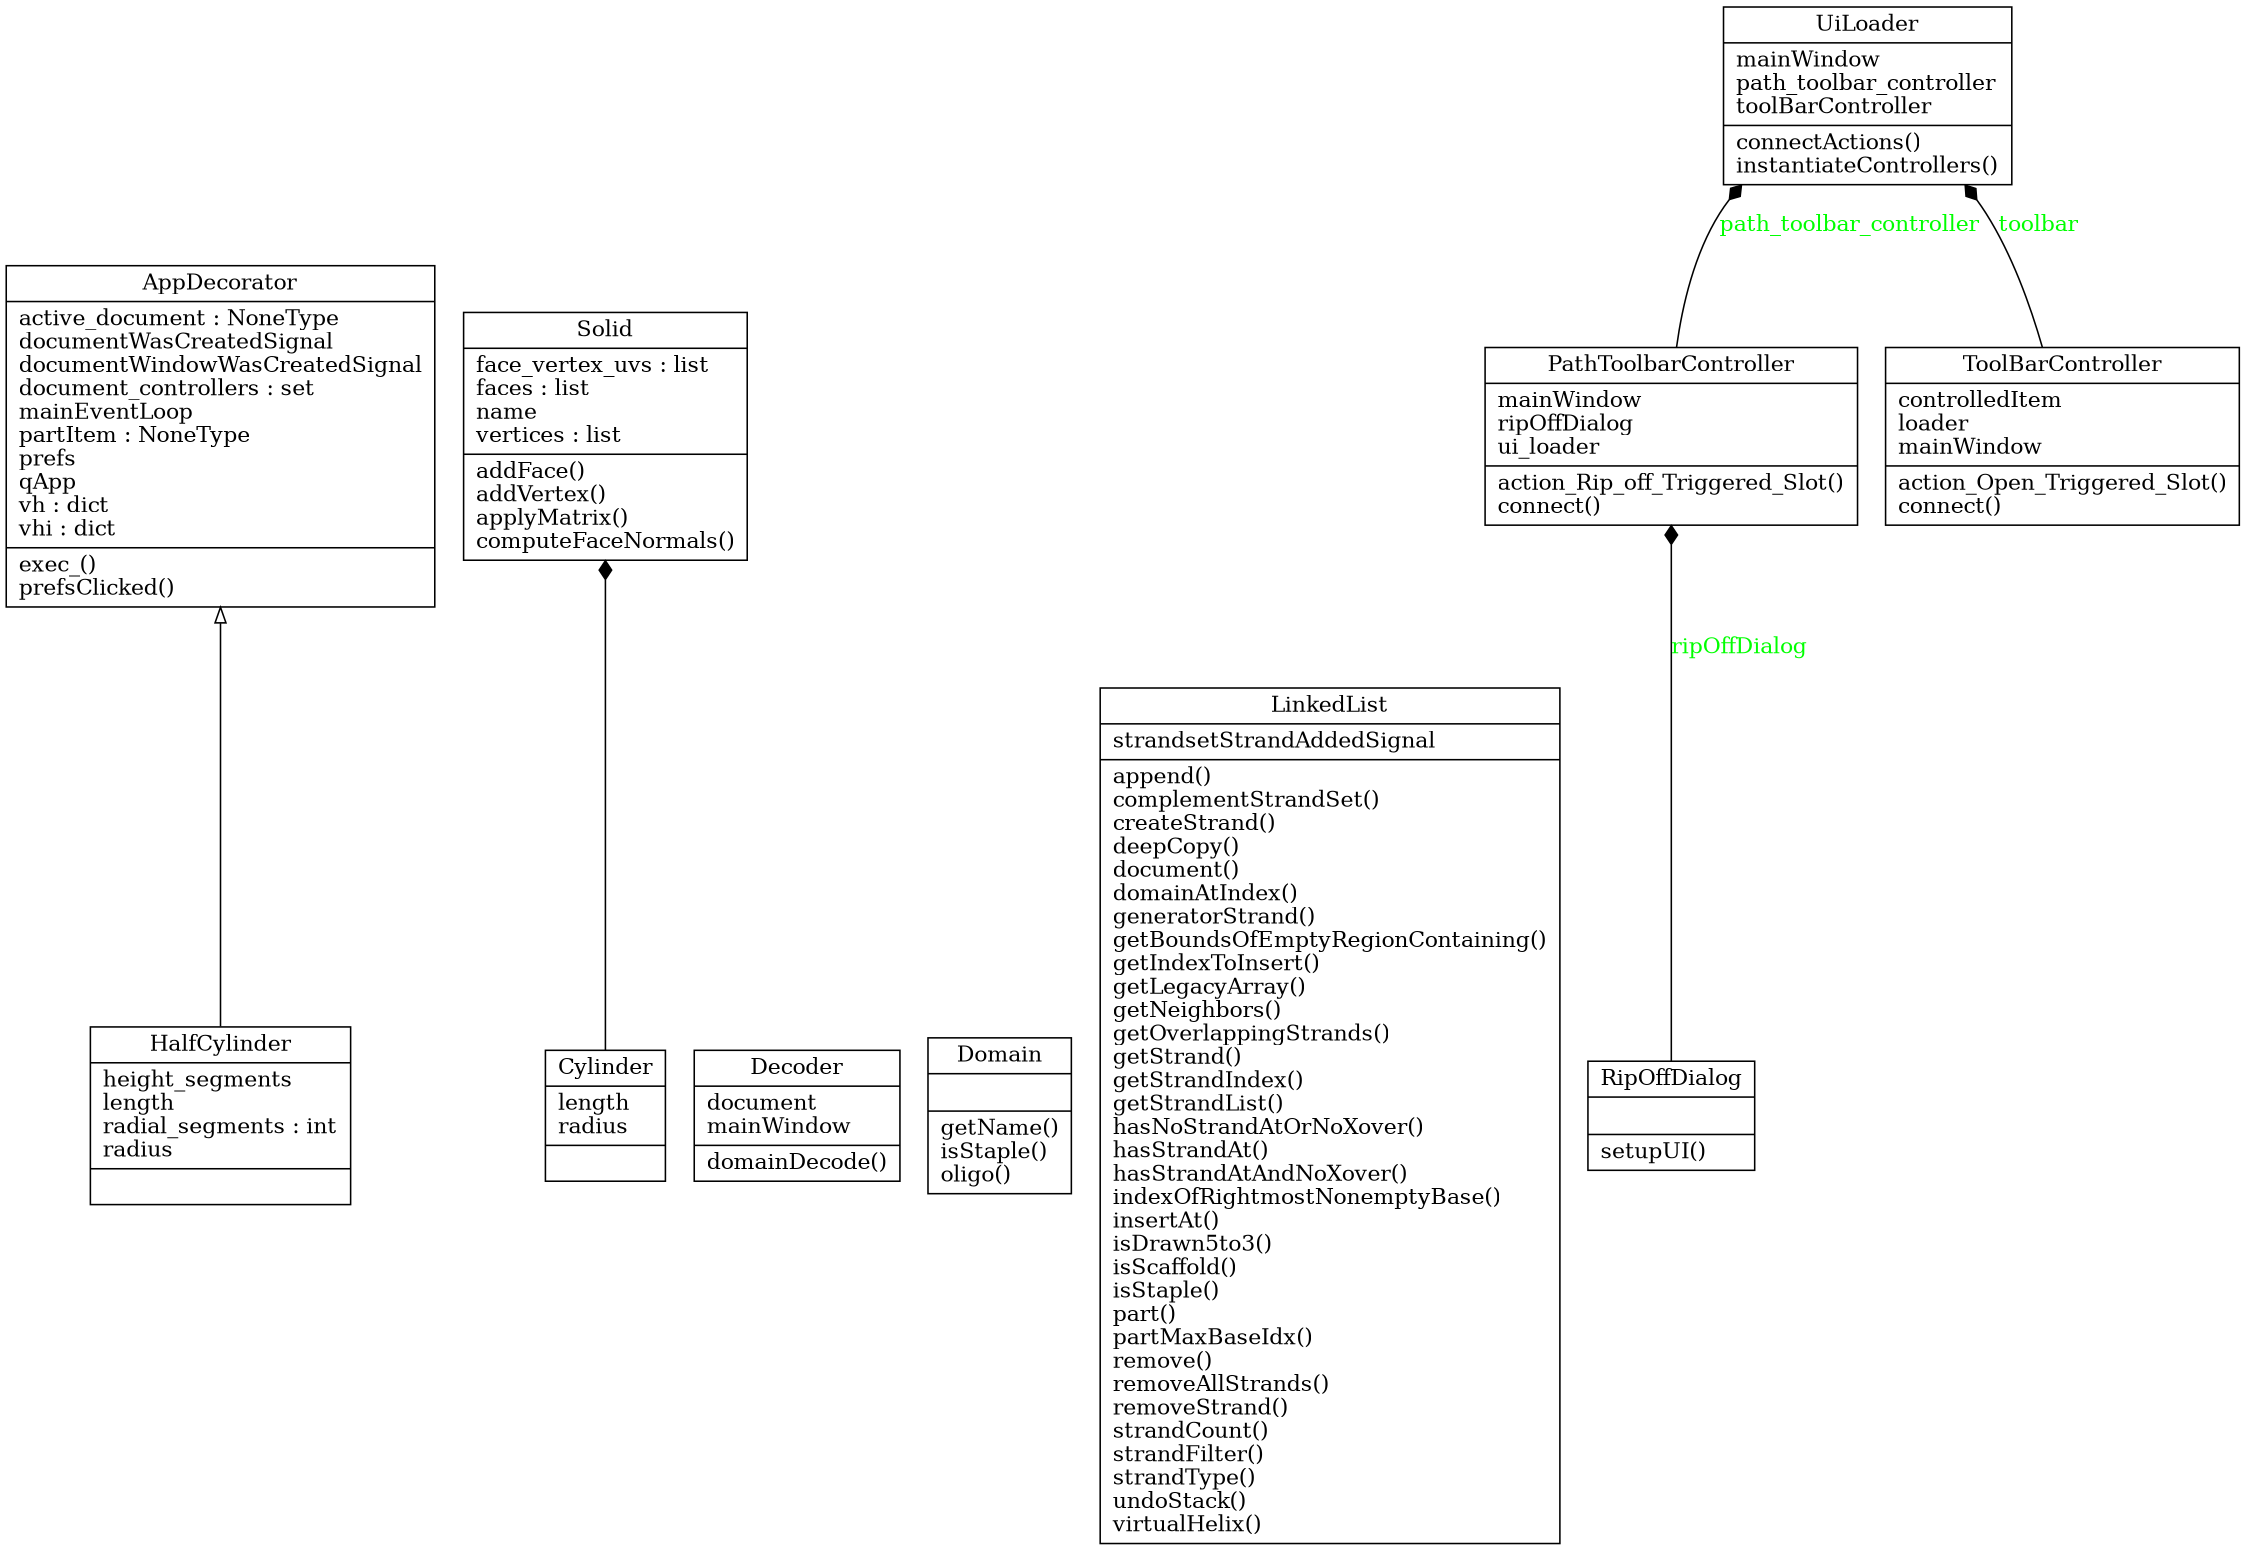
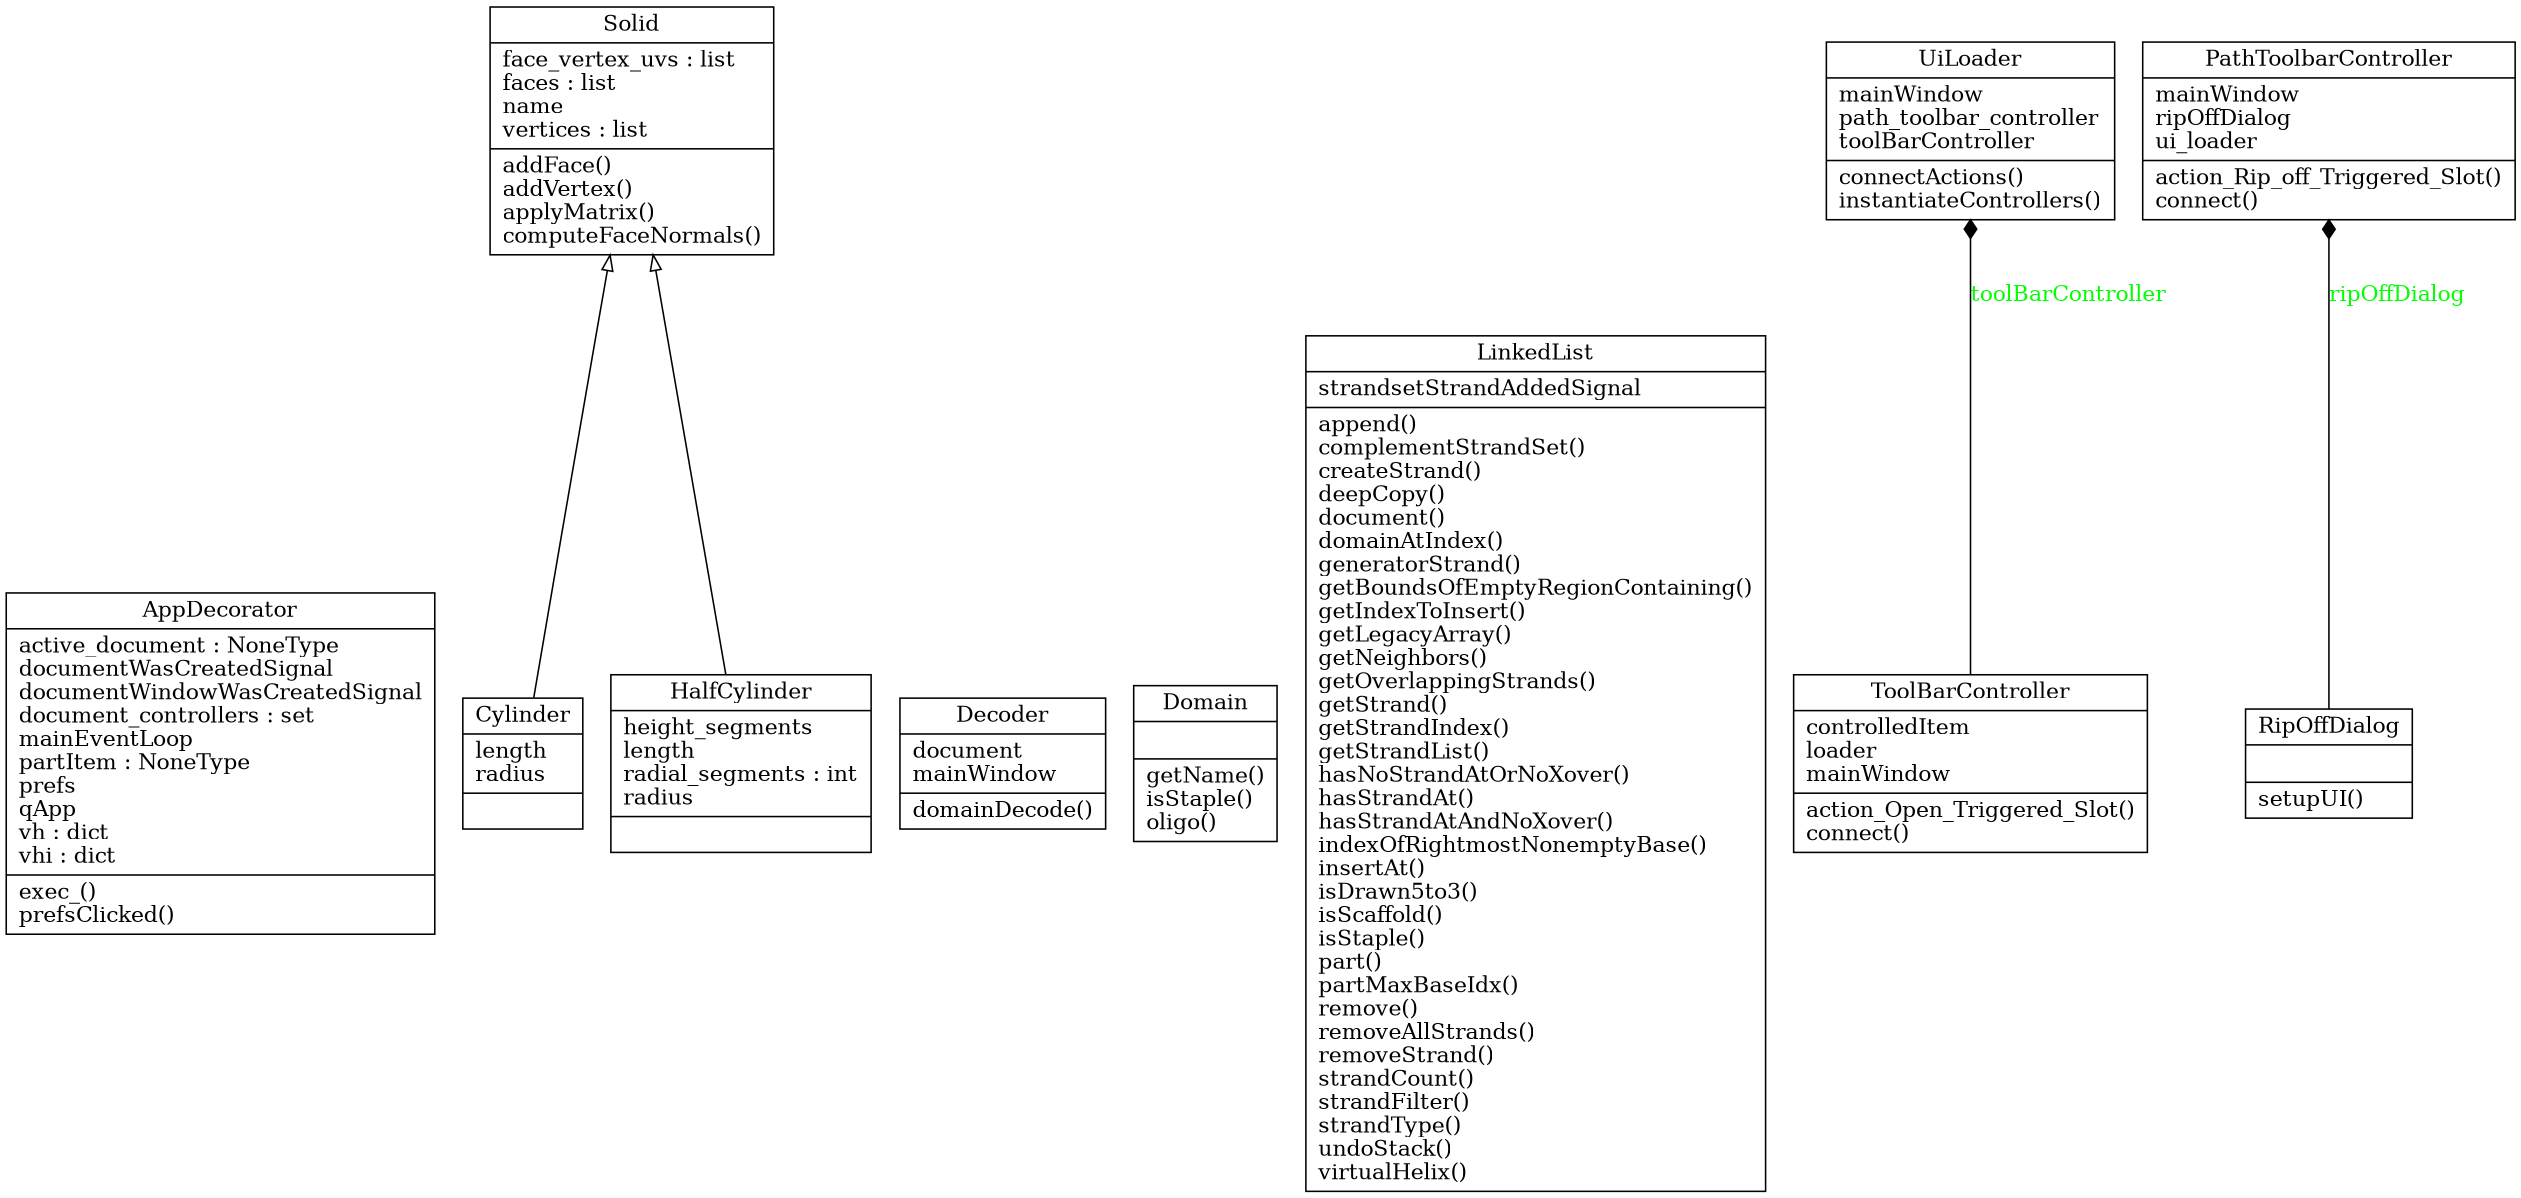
(2039, 225) -> (2069, 295)
(1694, 270) -> none
(605, 815) -> (570, 484)
(221, 825) -> (691, 472)
